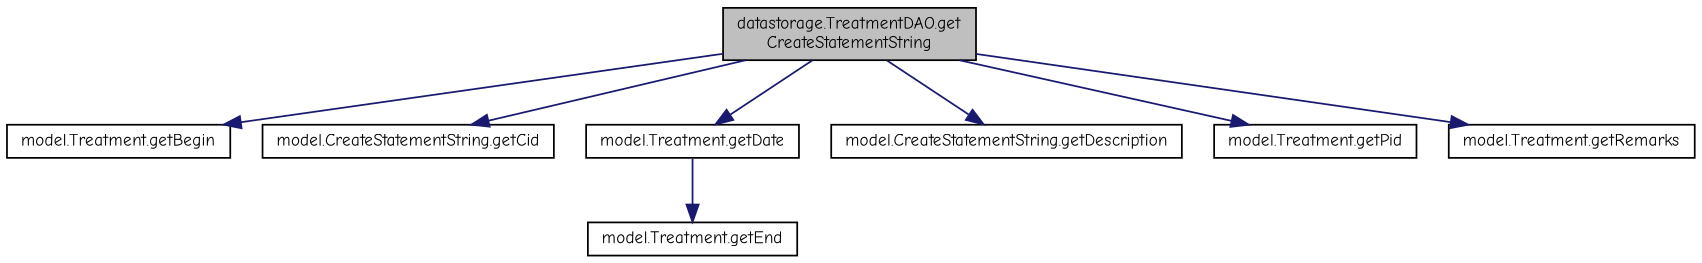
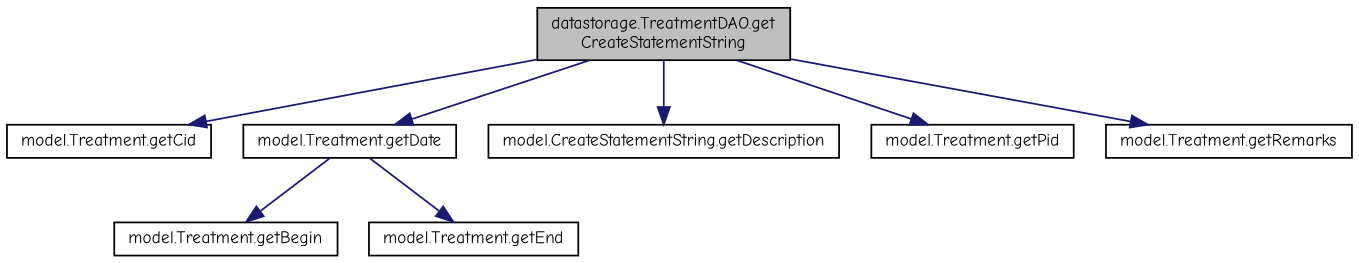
(482, 88) -> (295, 185)
(408, 141) -> (109, 141)
